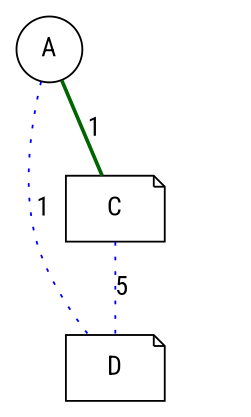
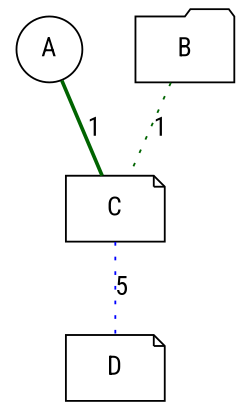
none -> (185, 49)
(31, 215) -> none
